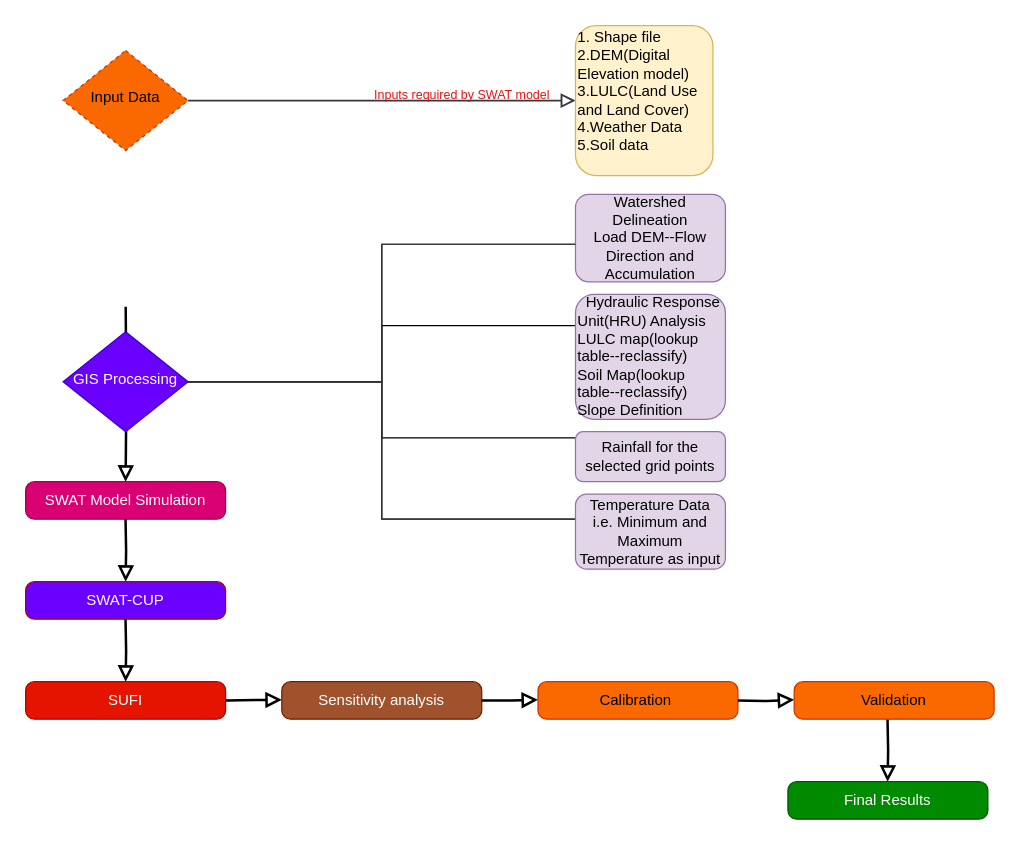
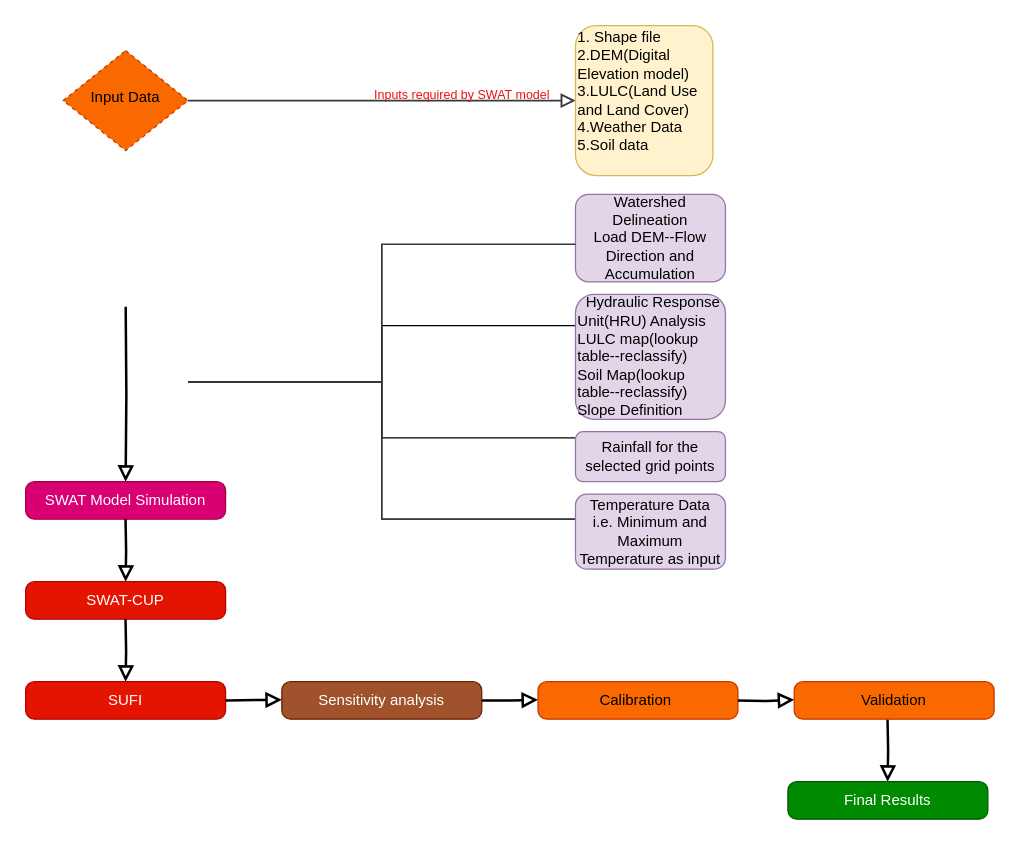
(126, 382) -> none
(126, 601) -> (126, 601)
